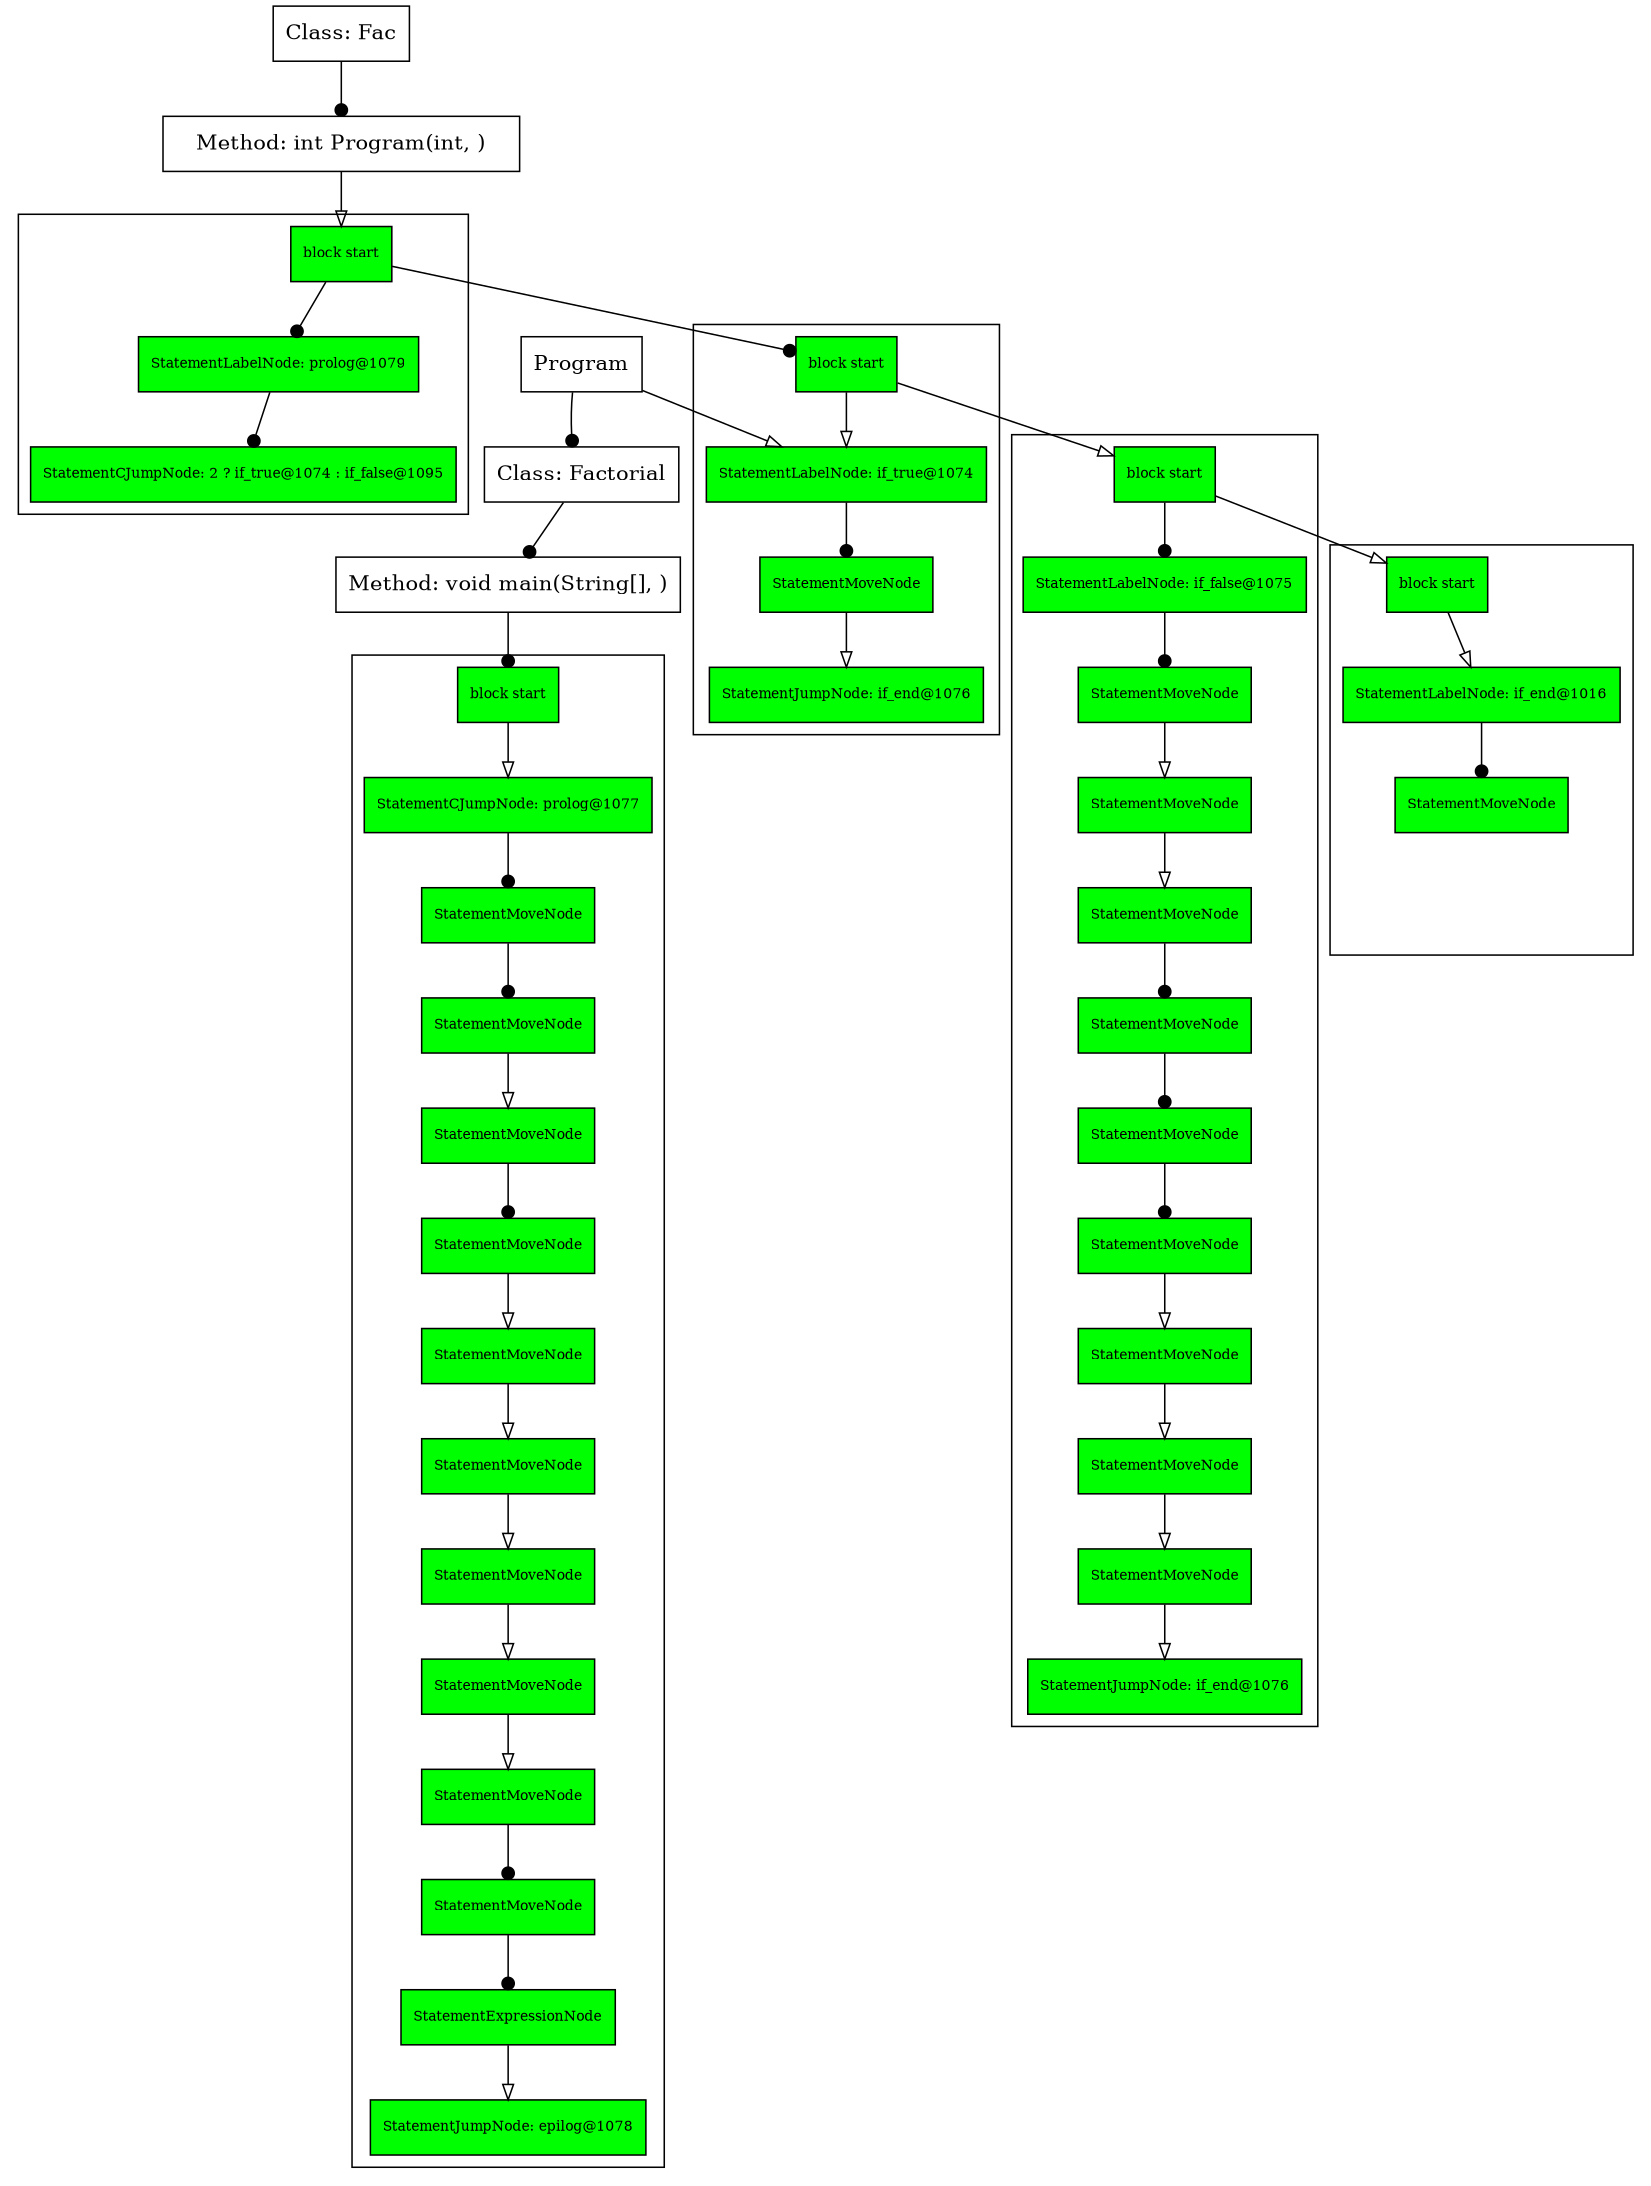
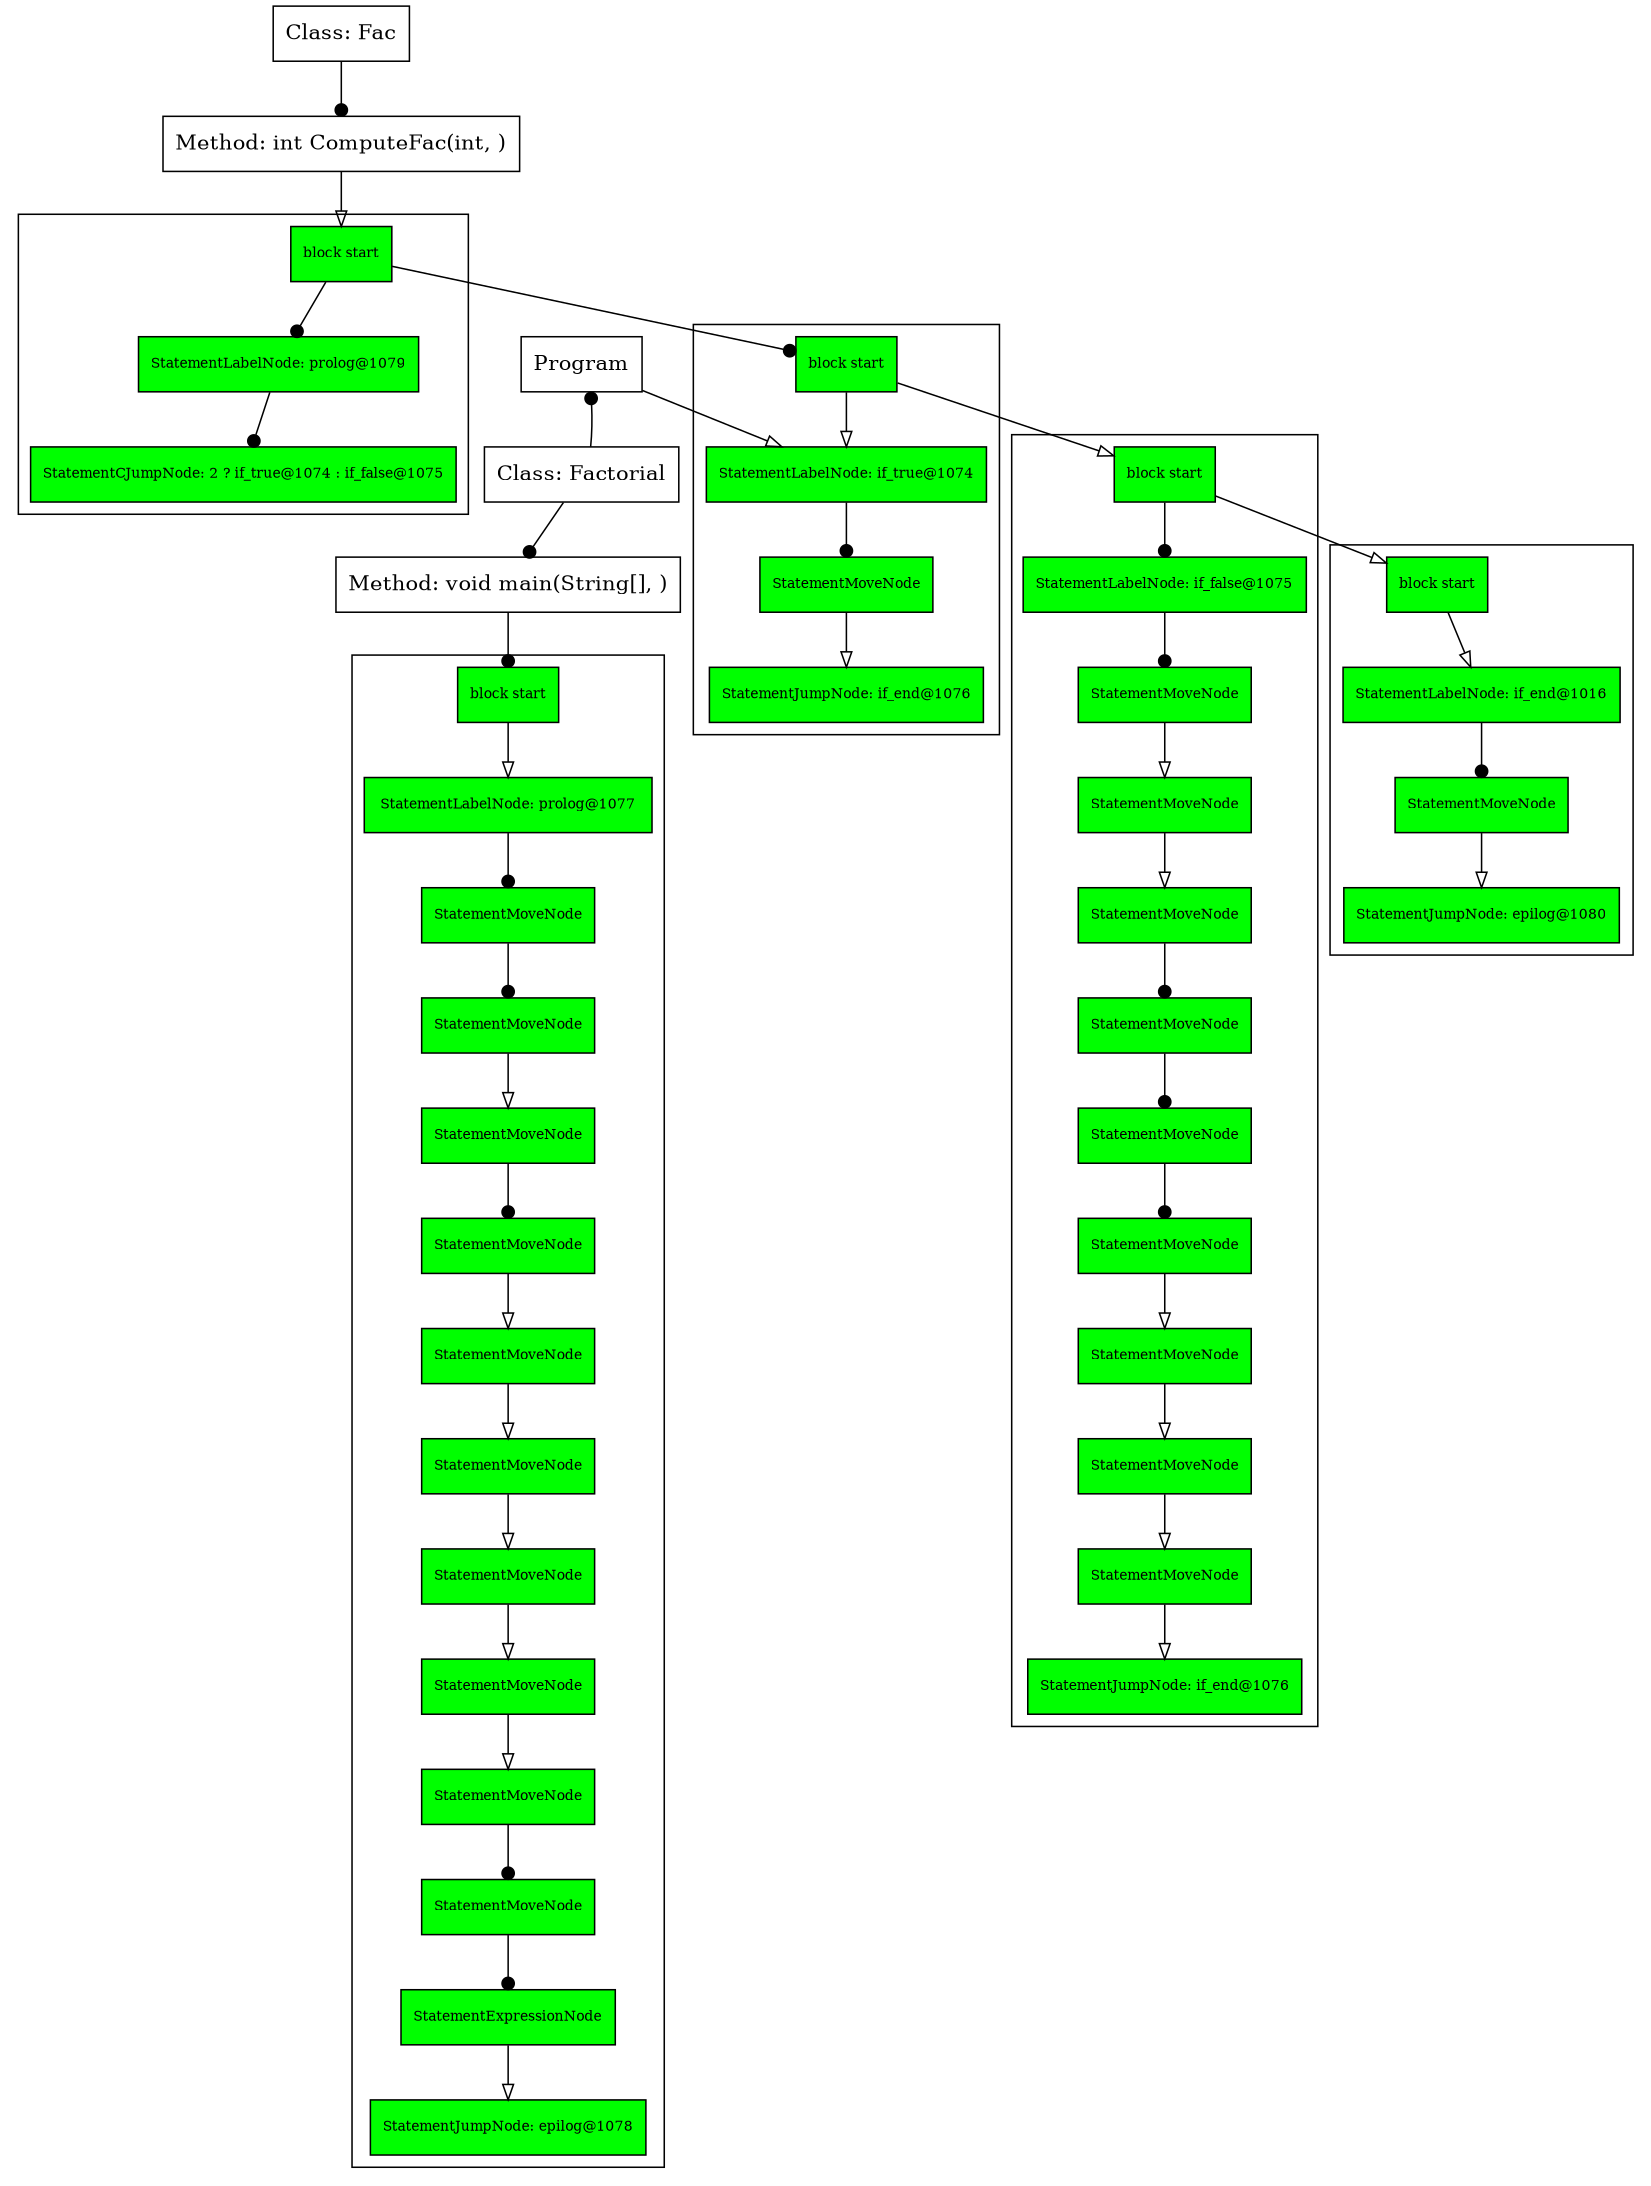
(341, 144) -> (341, 144)
(571, 413) -> (592, 426)
(243, 474) -> (243, 474)
(508, 805) -> (508, 805)
none -> (1482, 915)
